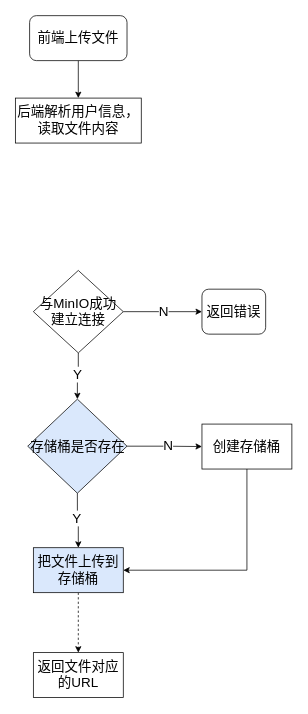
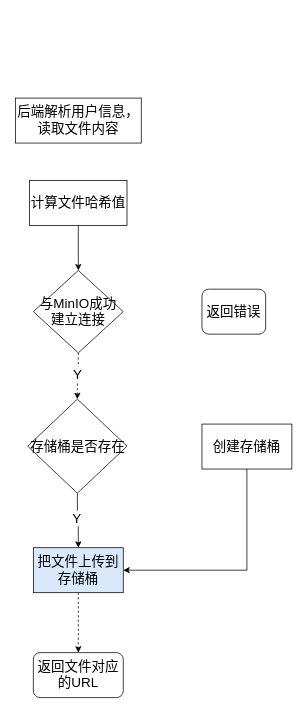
(78, 38) -> none
(78, 77) -> none
none -> (78, 203)
none -> (78, 245)
(160, 312) -> none
(78, 360) -> (78, 360)
(77, 446) -> (77, 446)
(162, 446) -> none
(78, 675) -> (78, 675)
